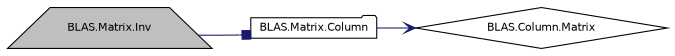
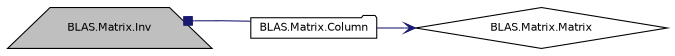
(541, 28) -> (541, 28)
(219, 35) -> (223, 21)
